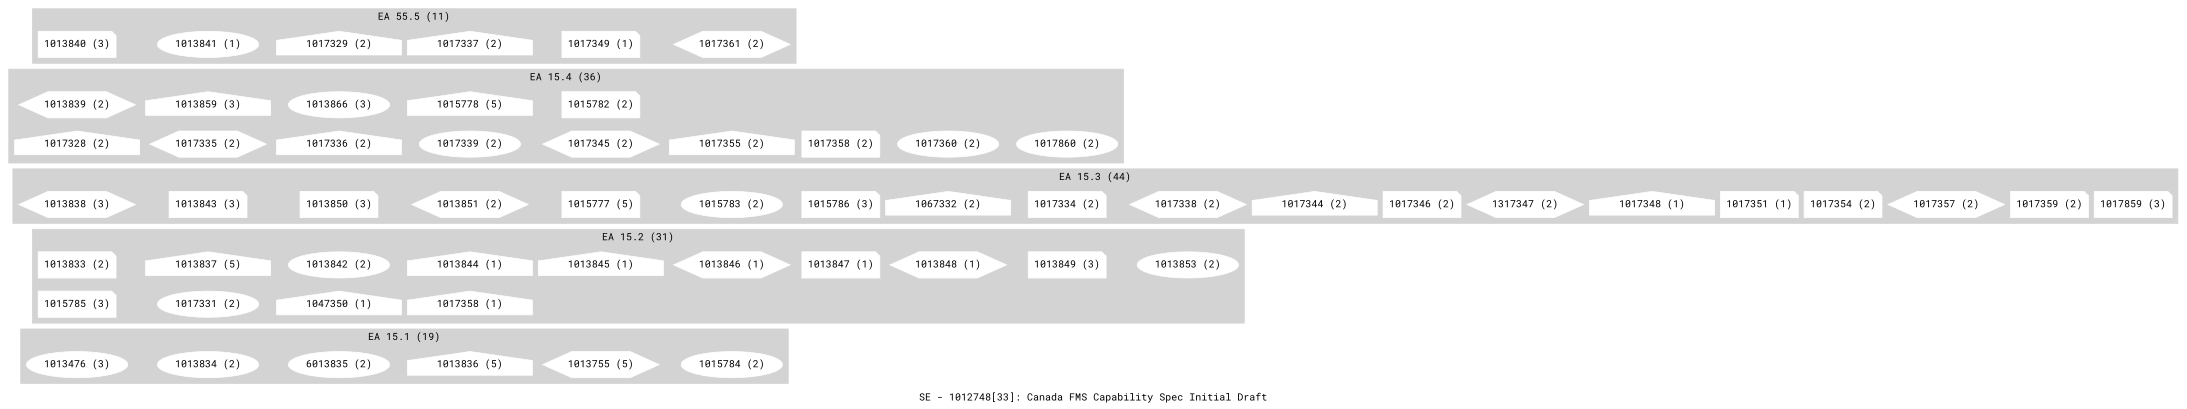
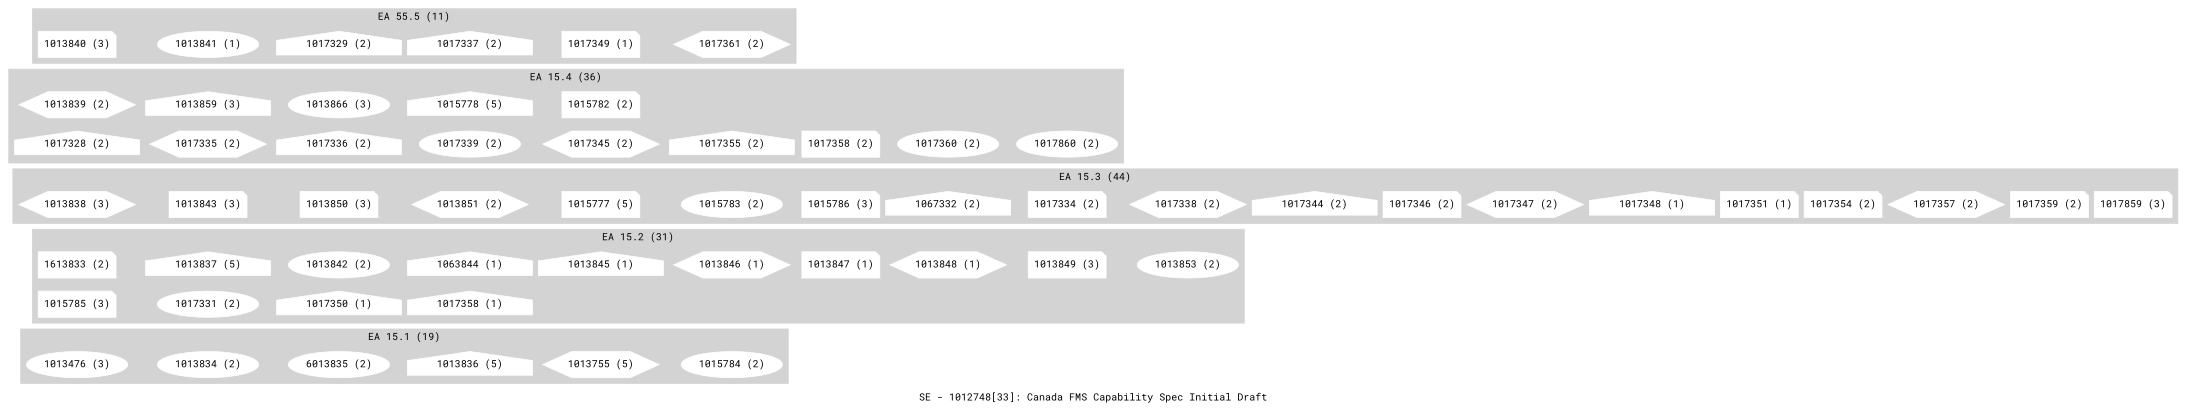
(1525, 205) -> (1525, 205)
(77, 265) -> (77, 265)
(470, 265) -> (470, 265)
(339, 304) -> (339, 304)
